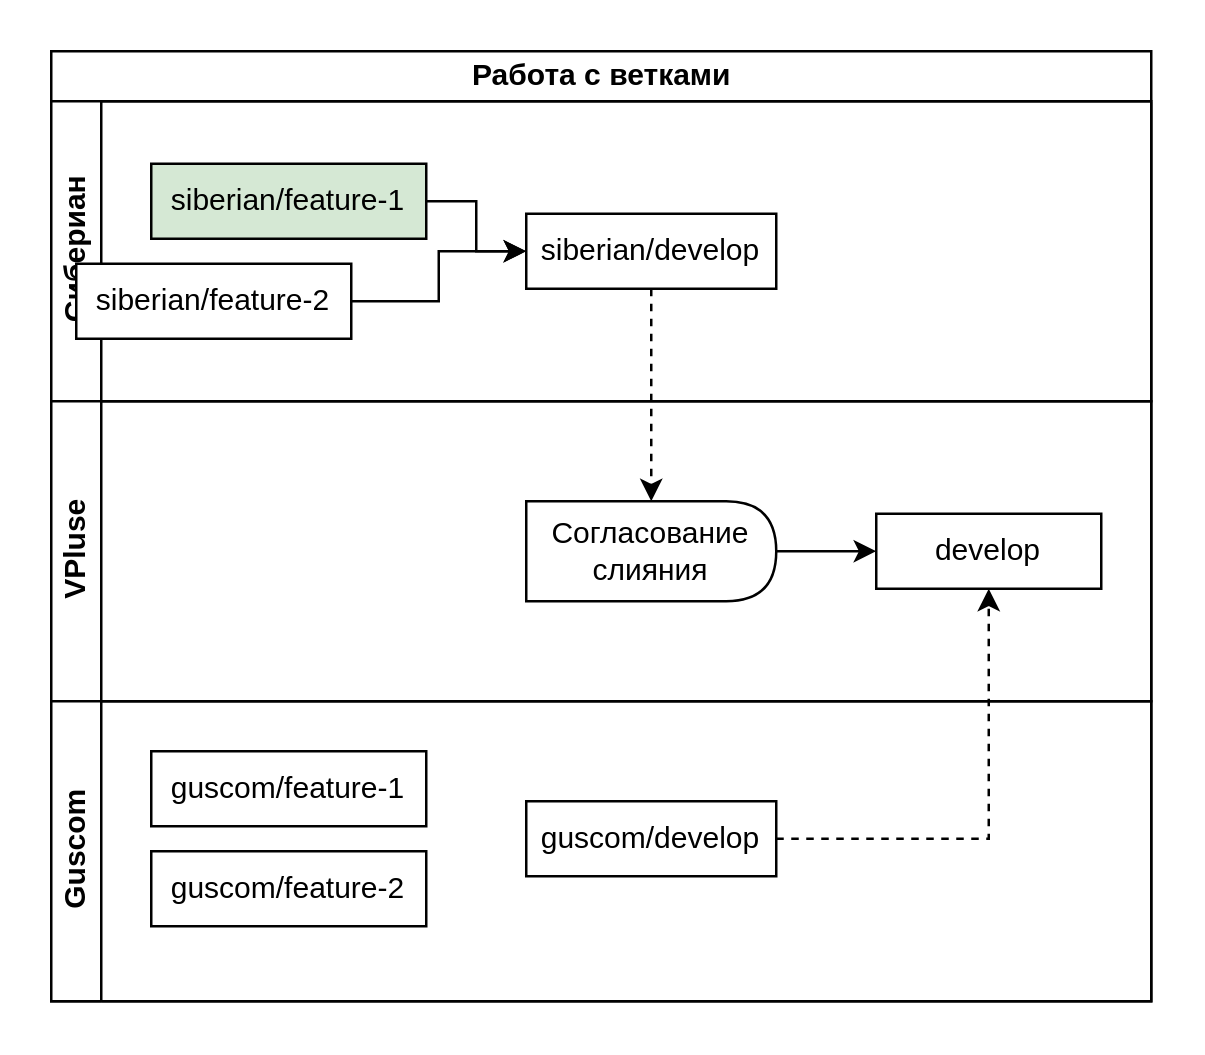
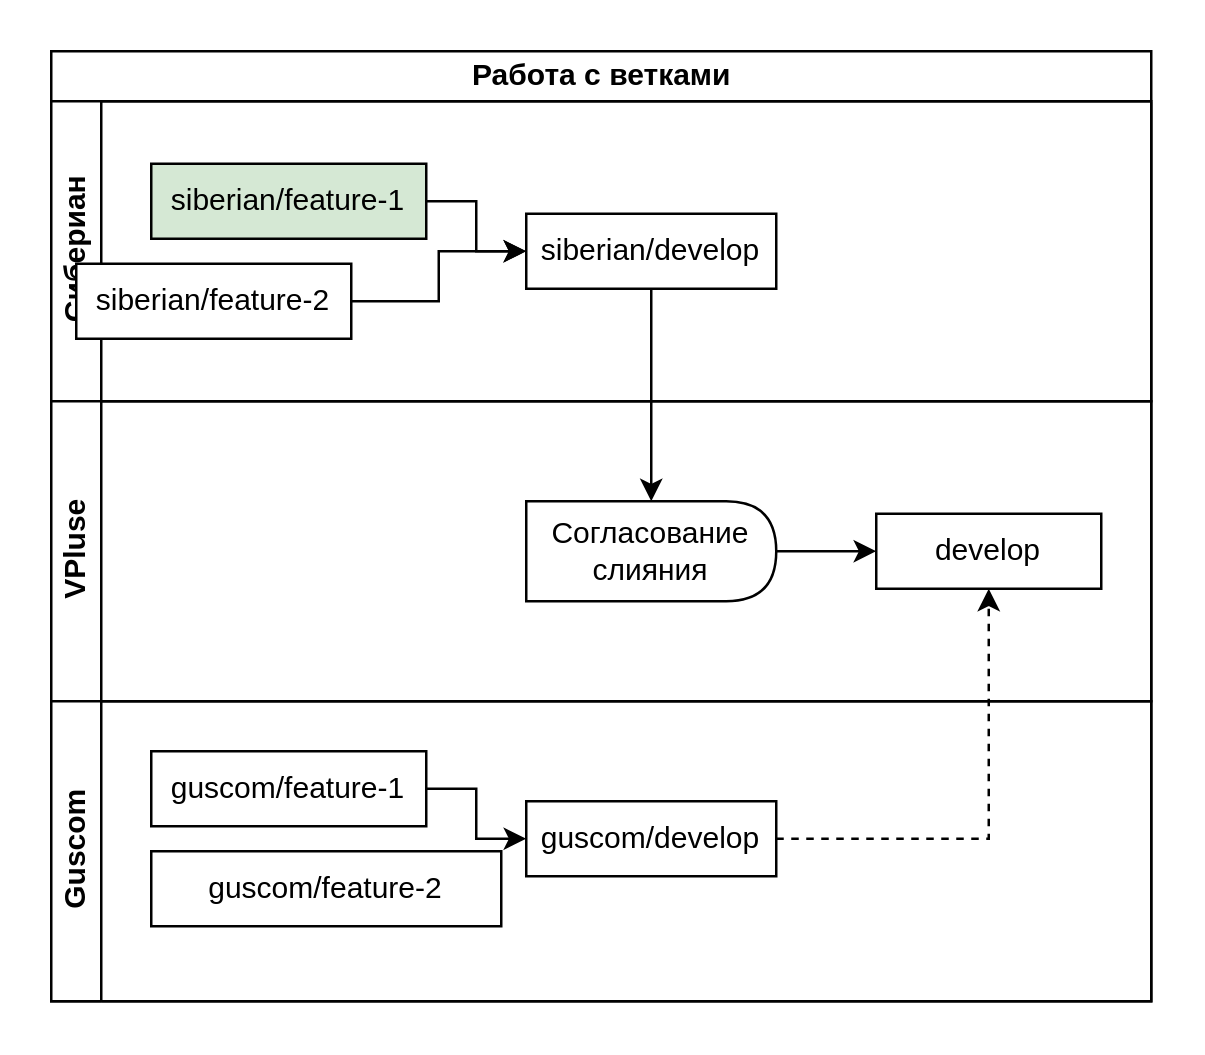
(651, 344) -> (651, 344)
none -> (476, 806)
(289, 889) -> (326, 889)
